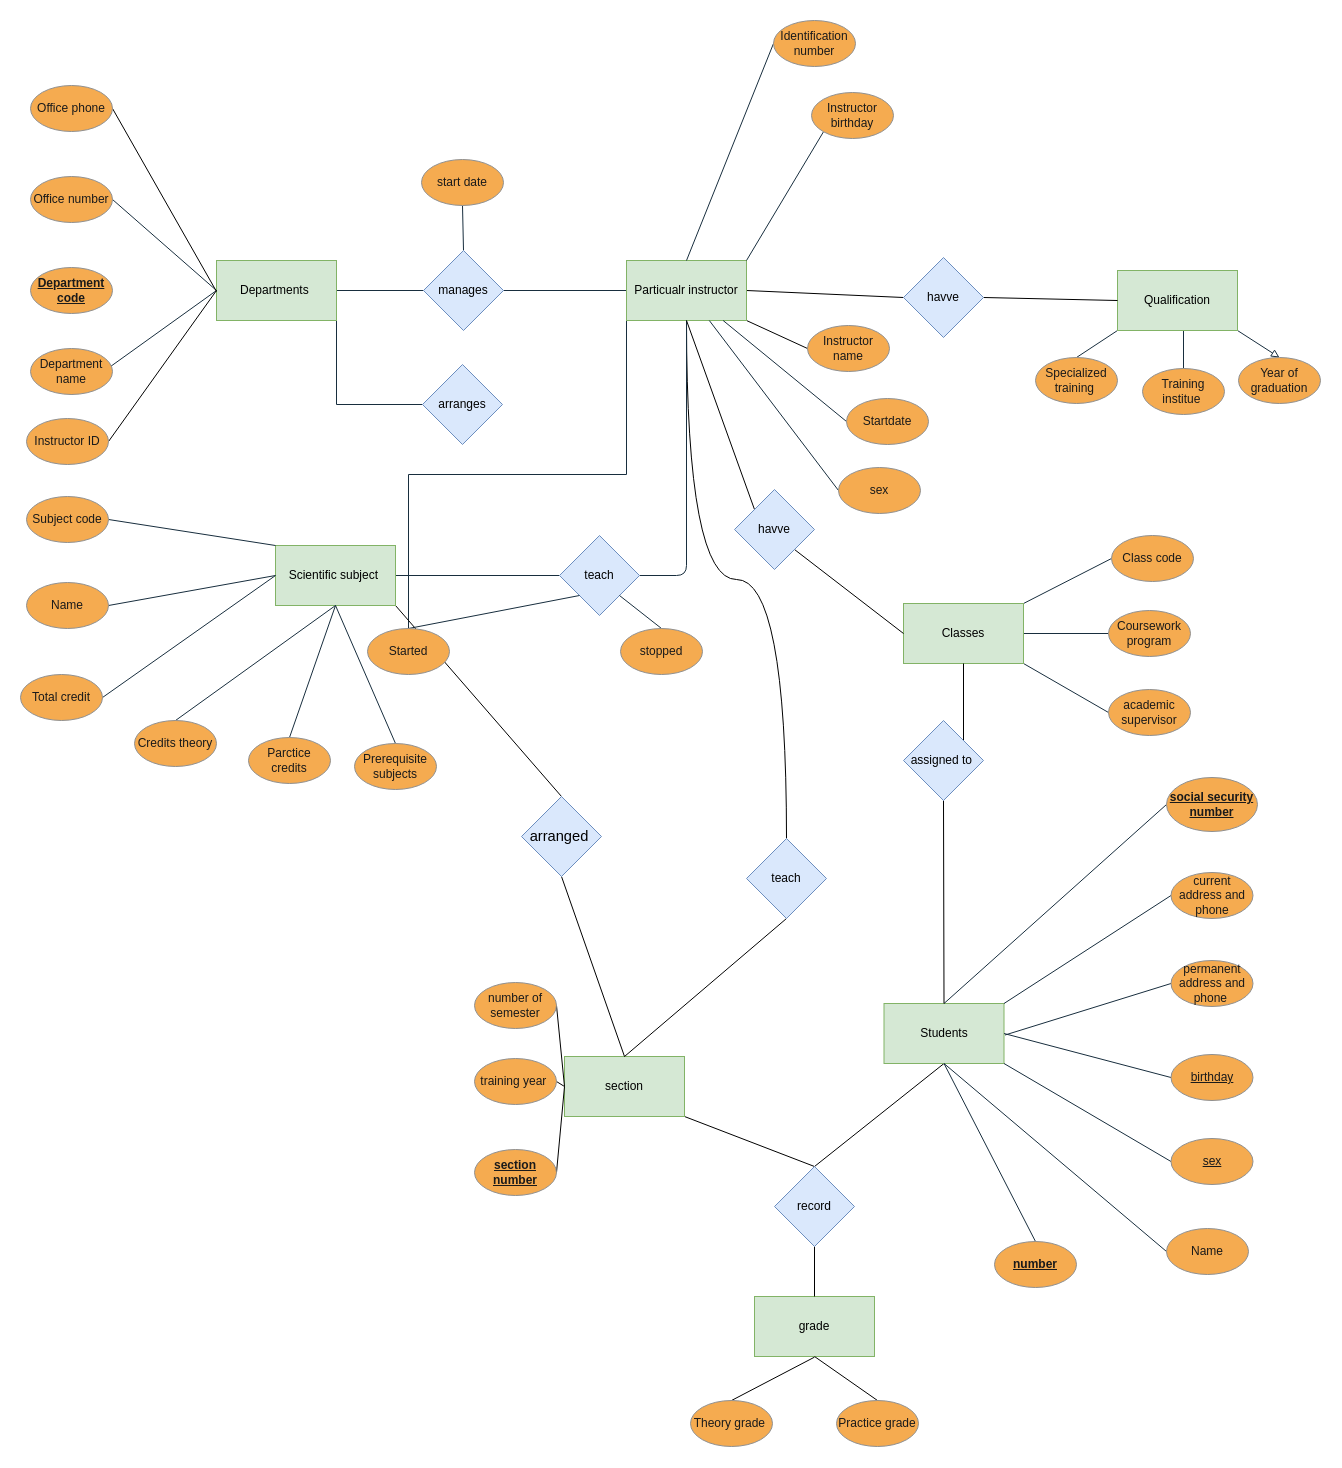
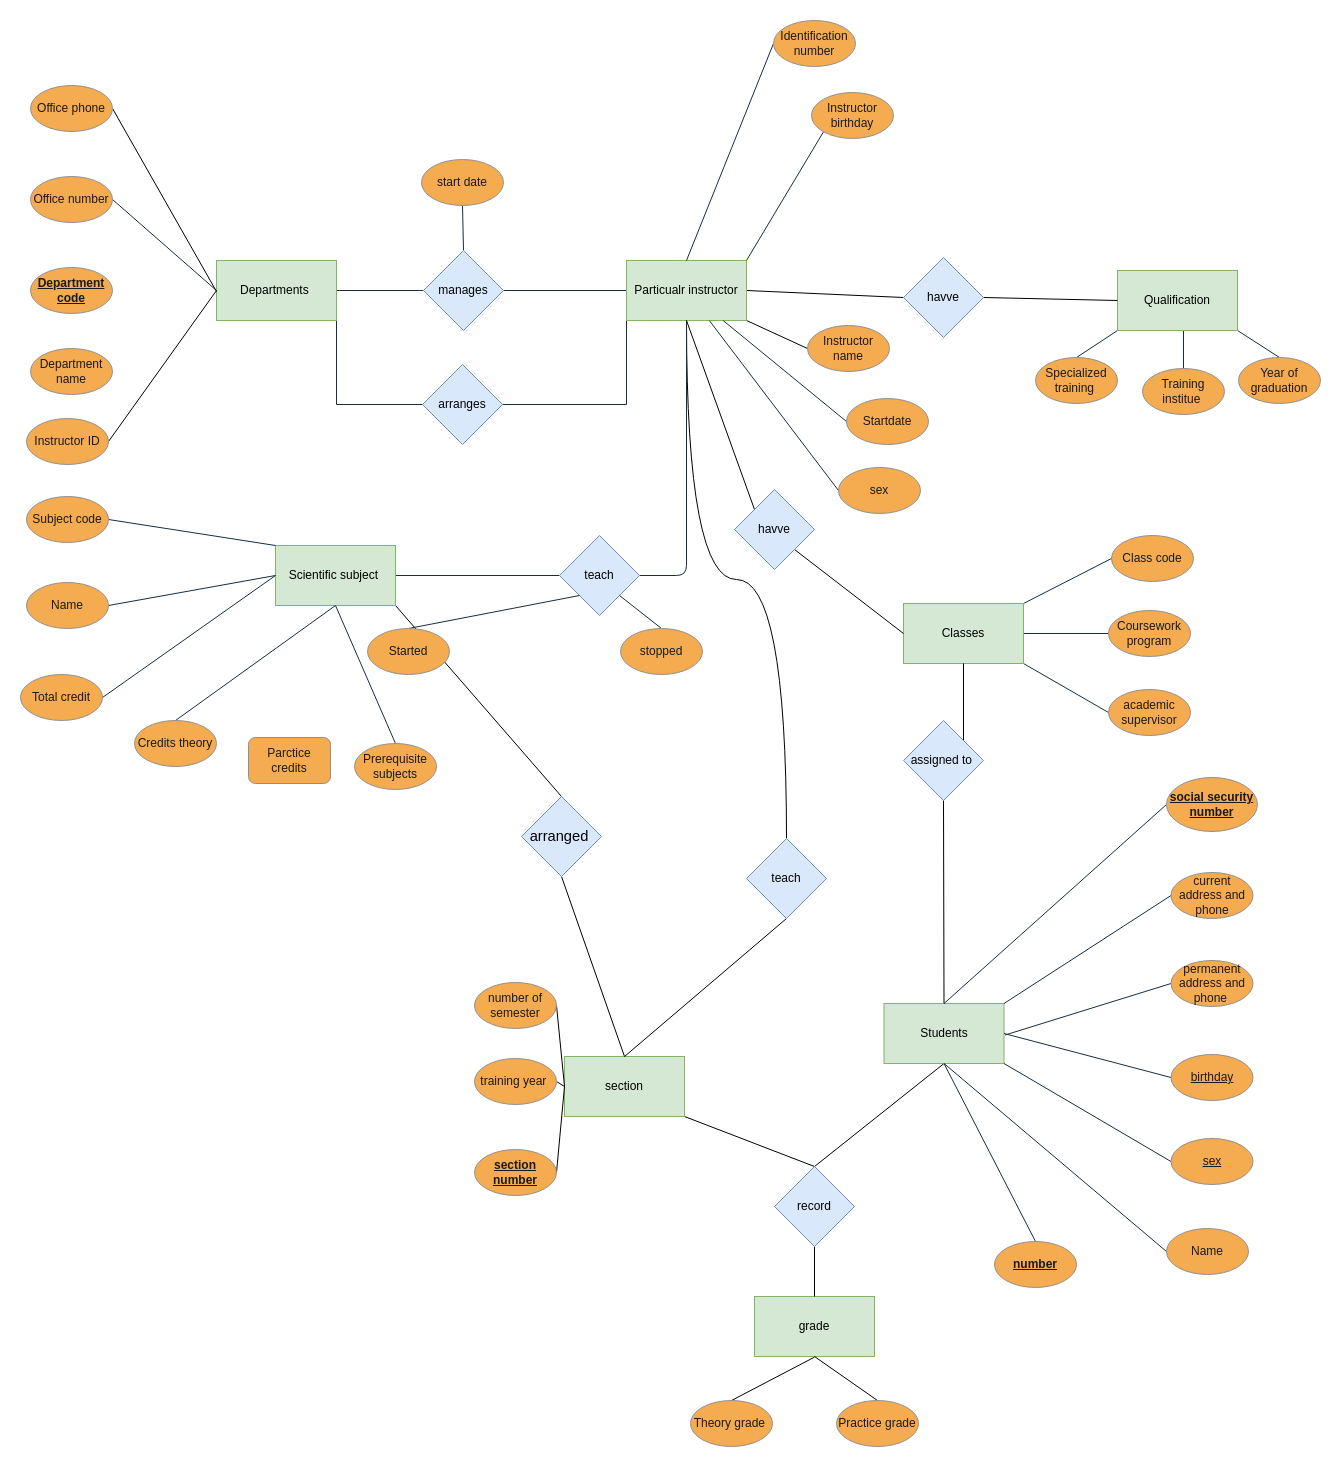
(159, 331) -> none
(1271, 352) -> (1274, 354)
(479, 475) -> (567, 405)
(312, 674) -> none
(290, 761) -> (290, 761)
